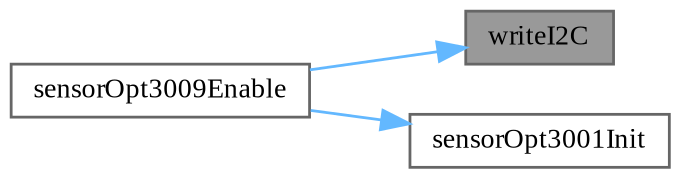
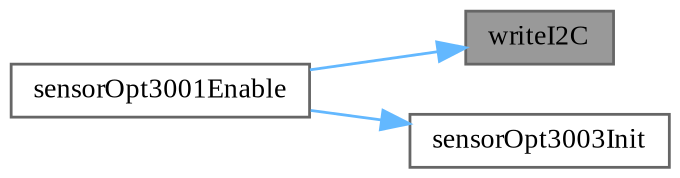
(160, 91) -> (160, 91)
(540, 141) -> (540, 141)
